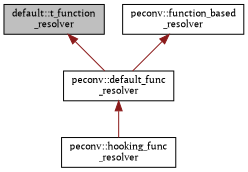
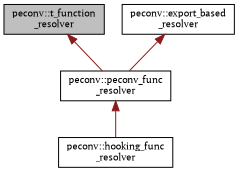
(54, 19) -> (54, 19)
(183, 19) -> (178, 19)
(119, 86) -> (116, 86)
